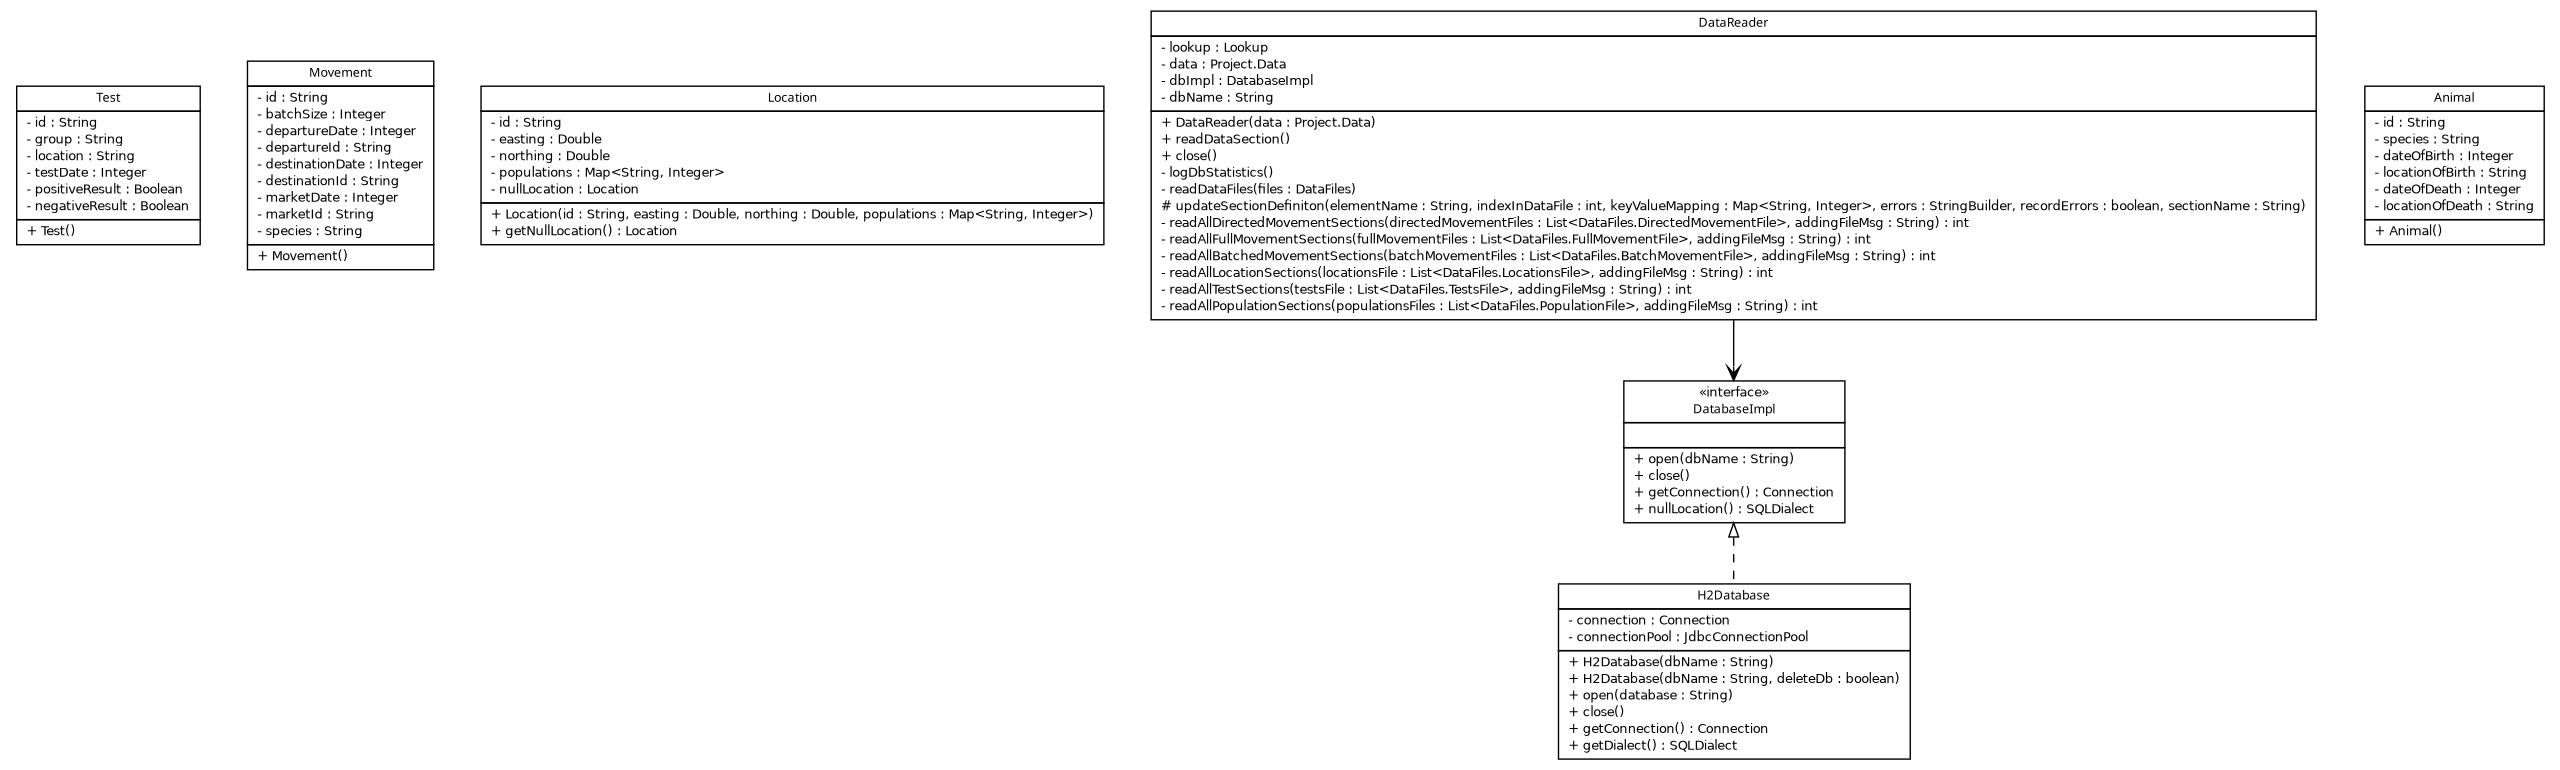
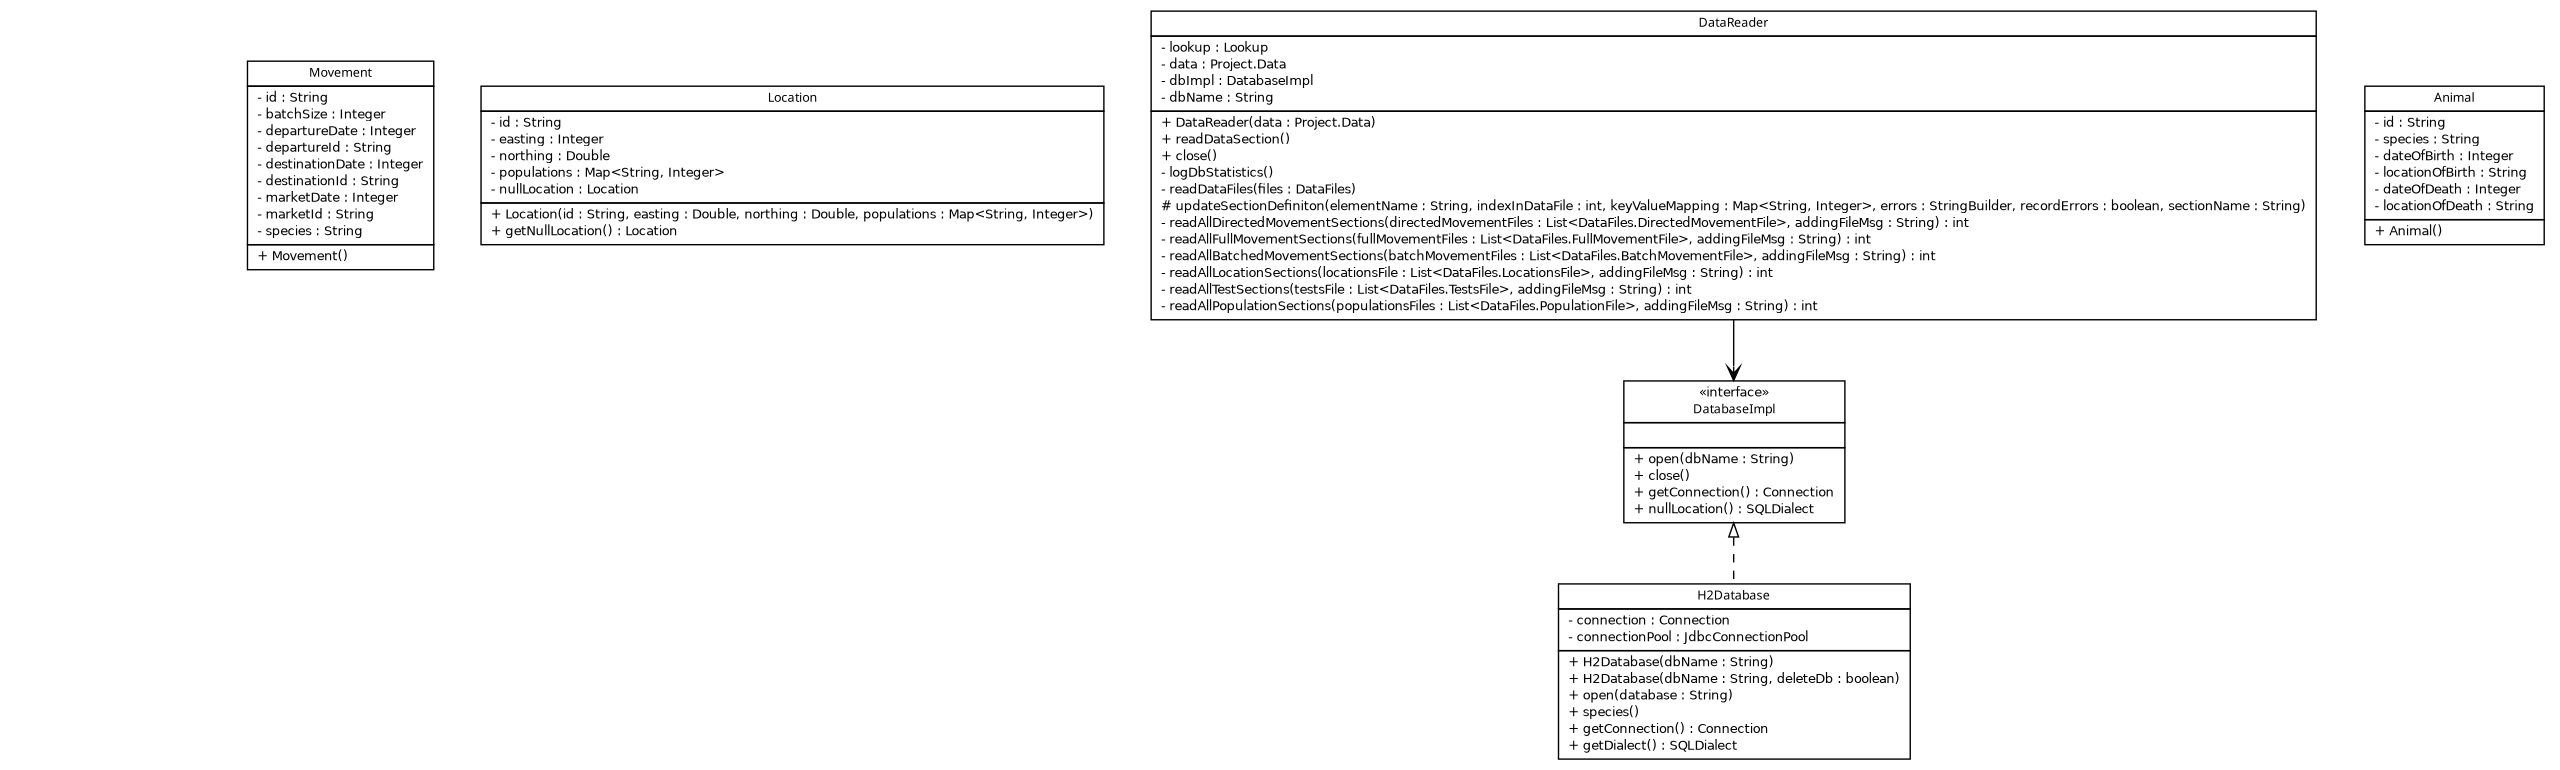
(546, 140) -> (548, 140)
(108, 165) -> none
(1597, 713) -> (1604, 713)
